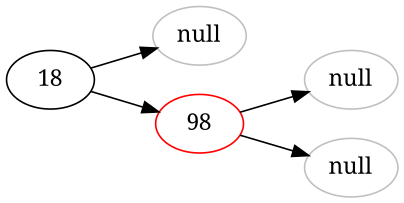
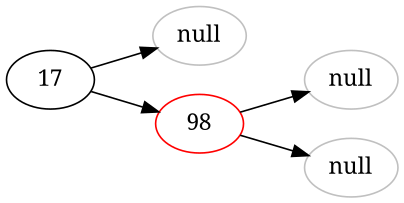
(50, 80) -> (50, 80)
